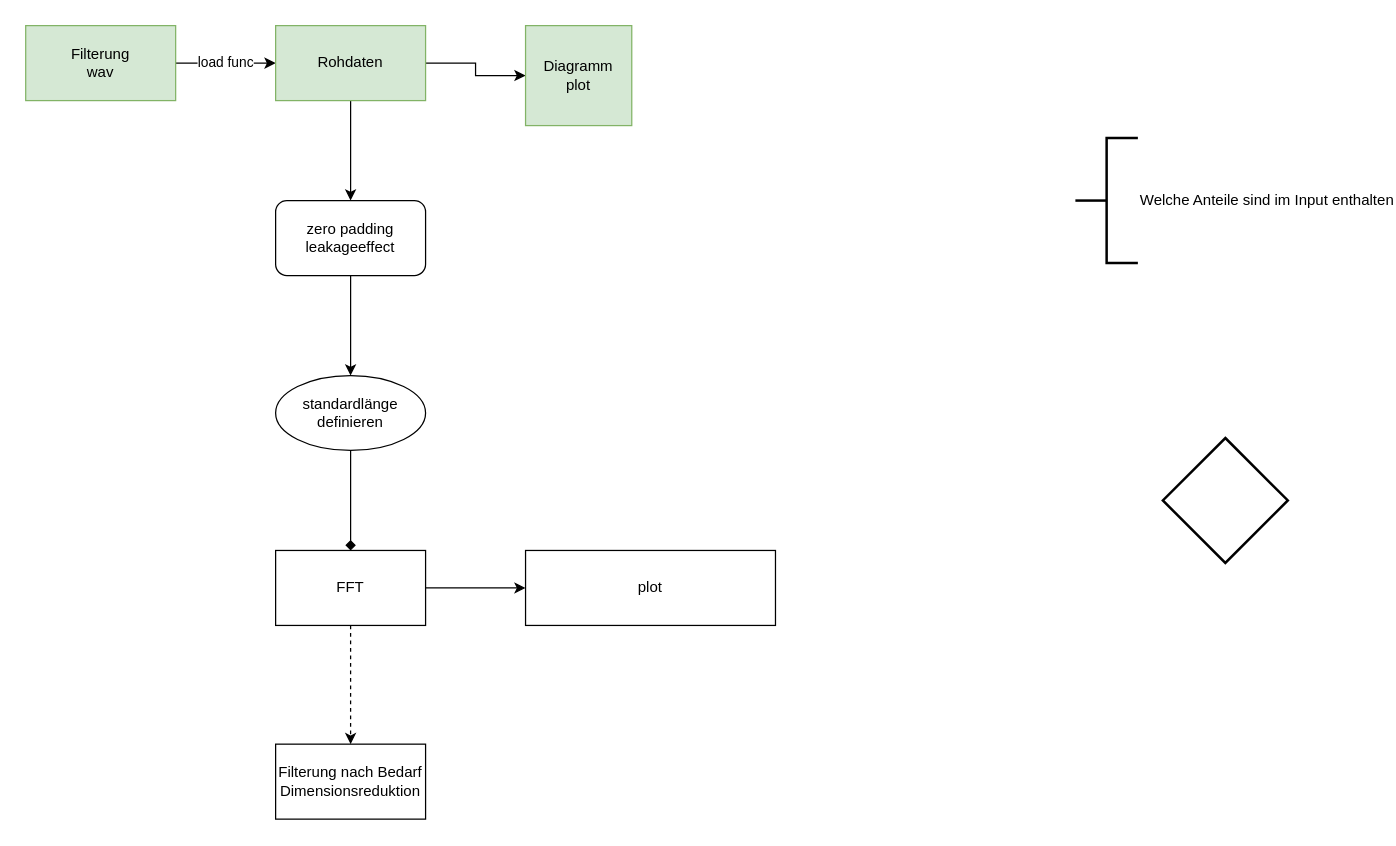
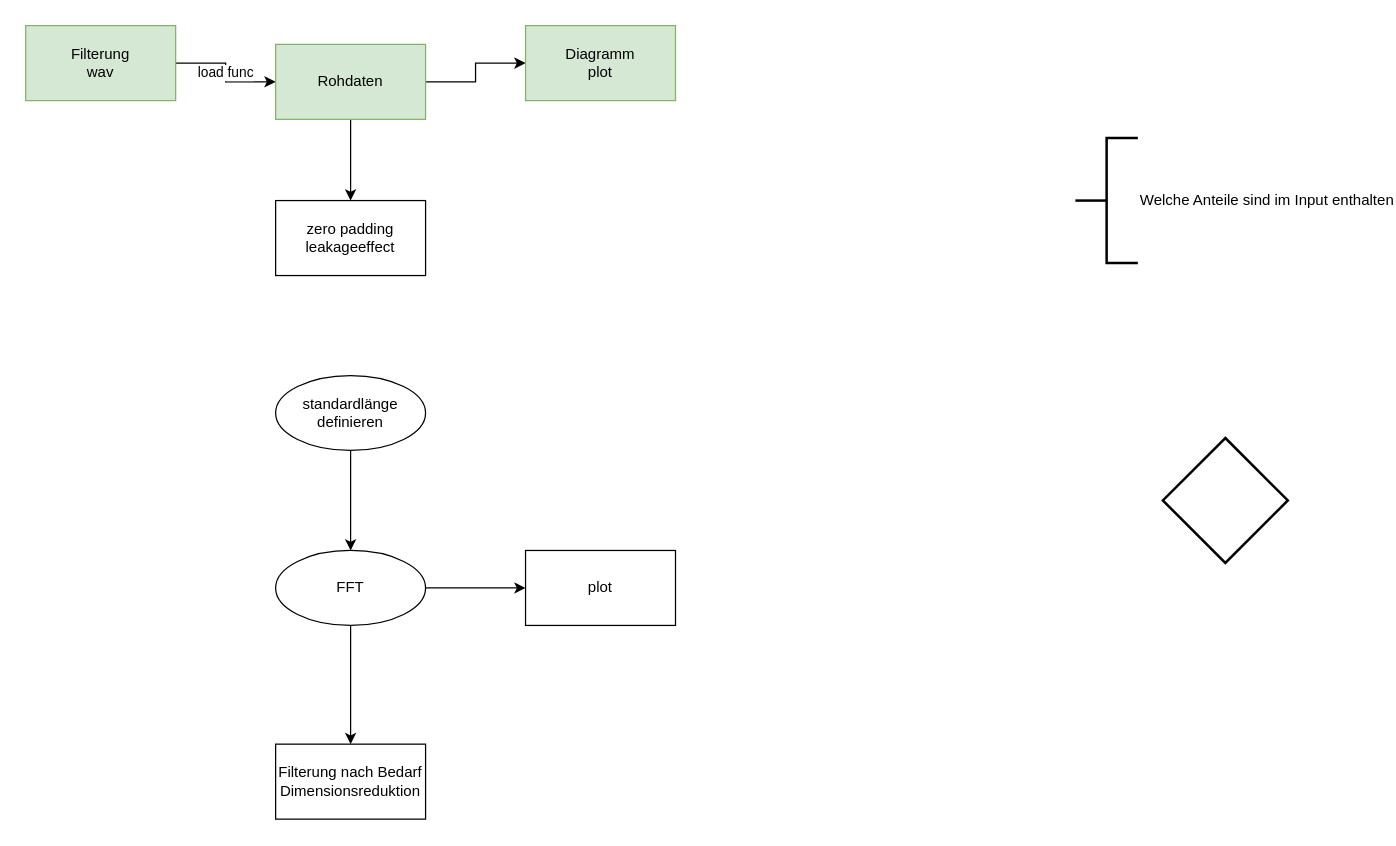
(351, 63) -> (351, 82)
(579, 76) -> (601, 63)
(351, 238) -> (351, 238)
(351, 322) -> none
(351, 539) -> (351, 540)
(351, 588) -> (351, 588)
(651, 588) -> (601, 588)
(351, 681) -> (351, 681)
